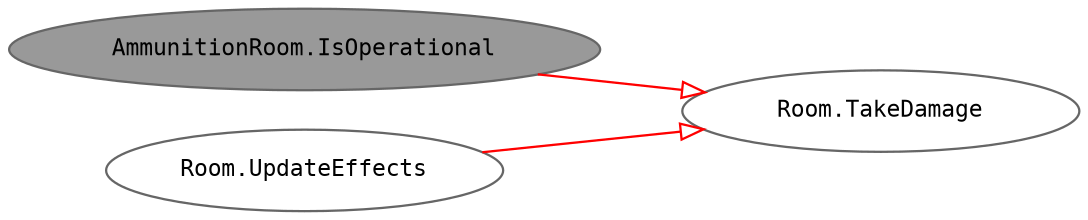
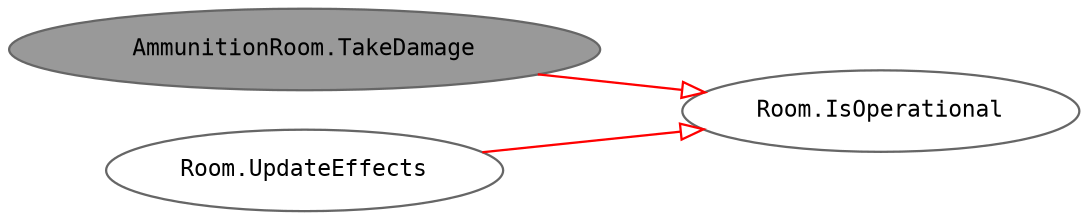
(305, 49) -> (305, 49)
(881, 111) -> (881, 111)
